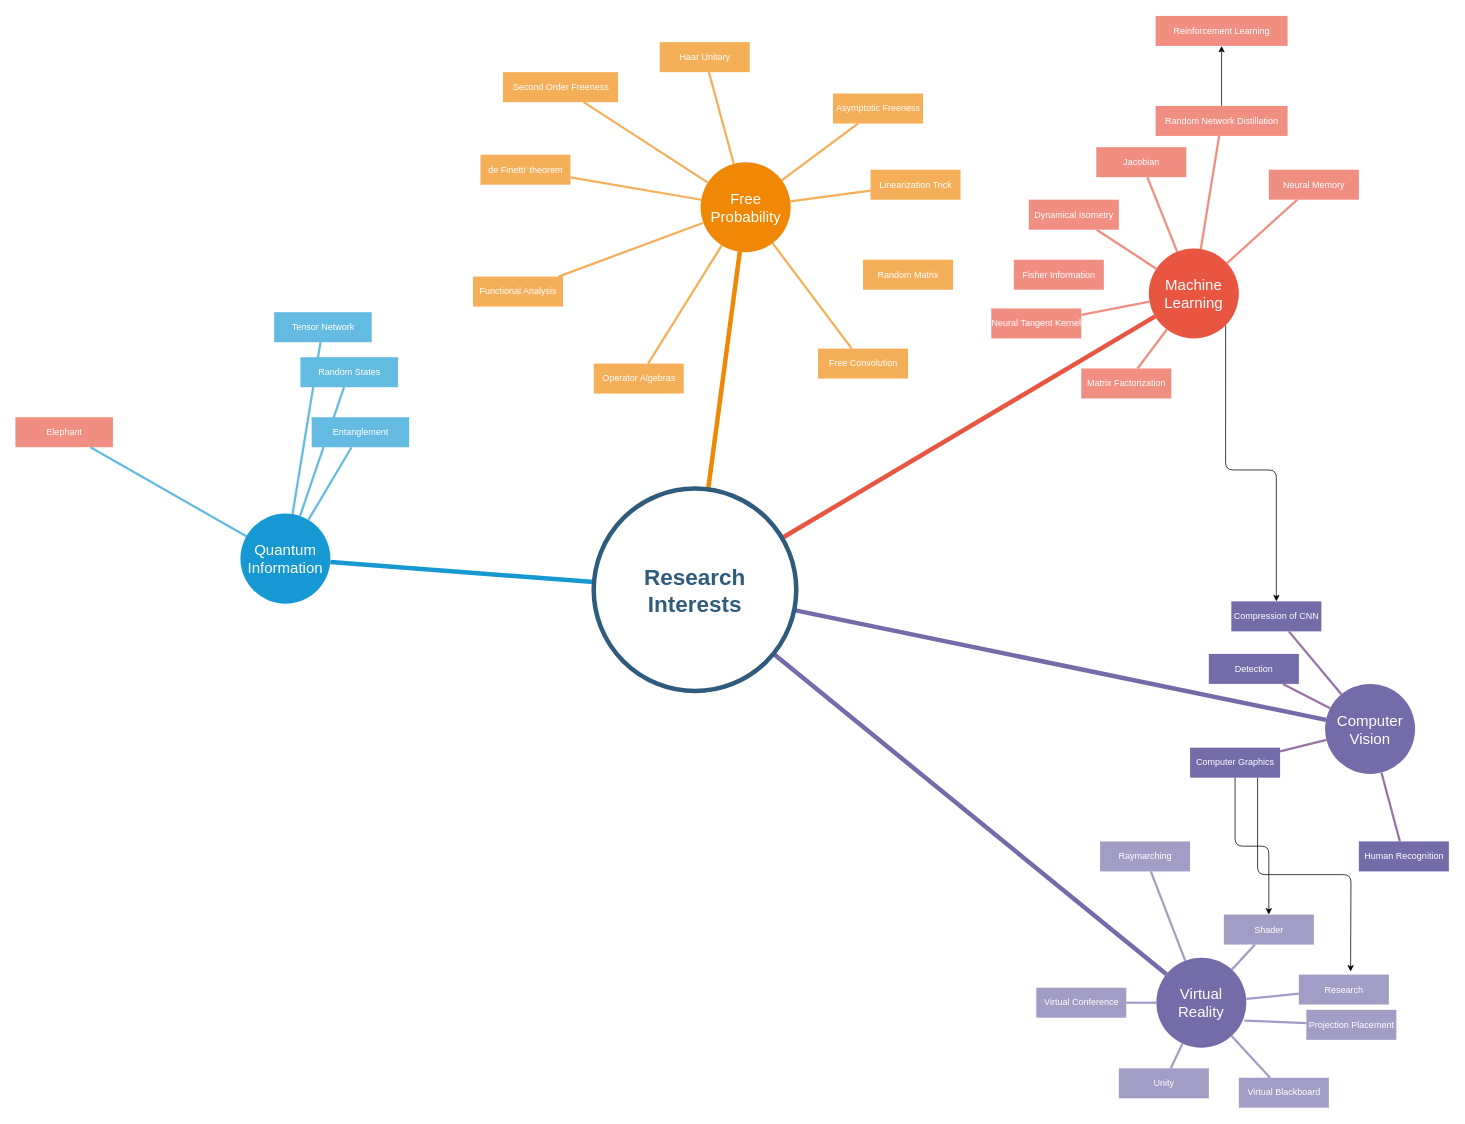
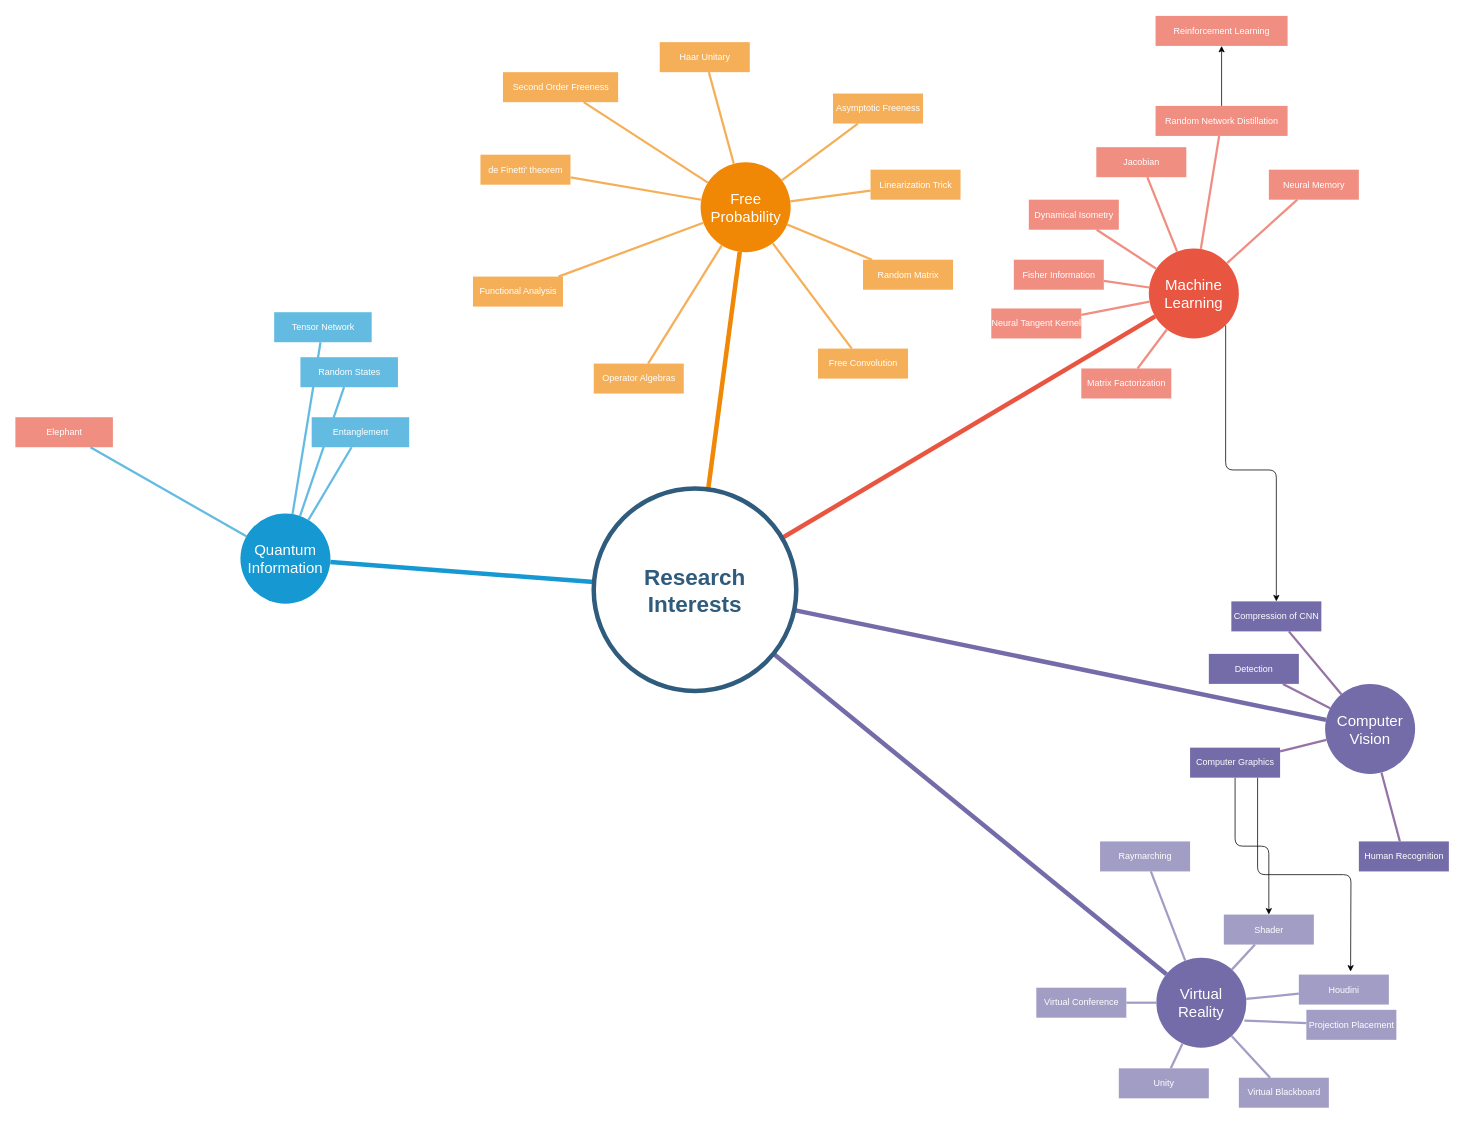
none -> (829, 242)
none -> (1127, 284)
(1344, 990) -> (1344, 990)
